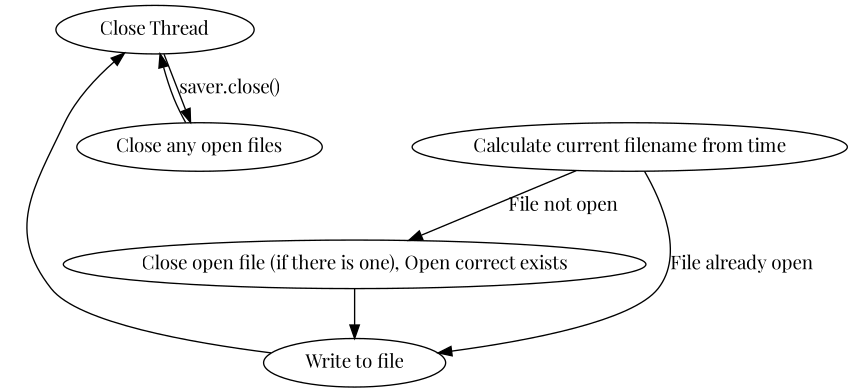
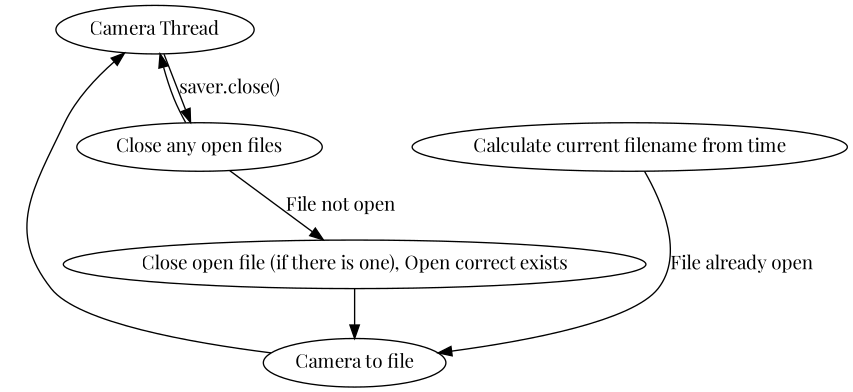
(155, 30) -> (155, 30)
(499, 203) -> (271, 201)
(355, 363) -> (355, 363)
